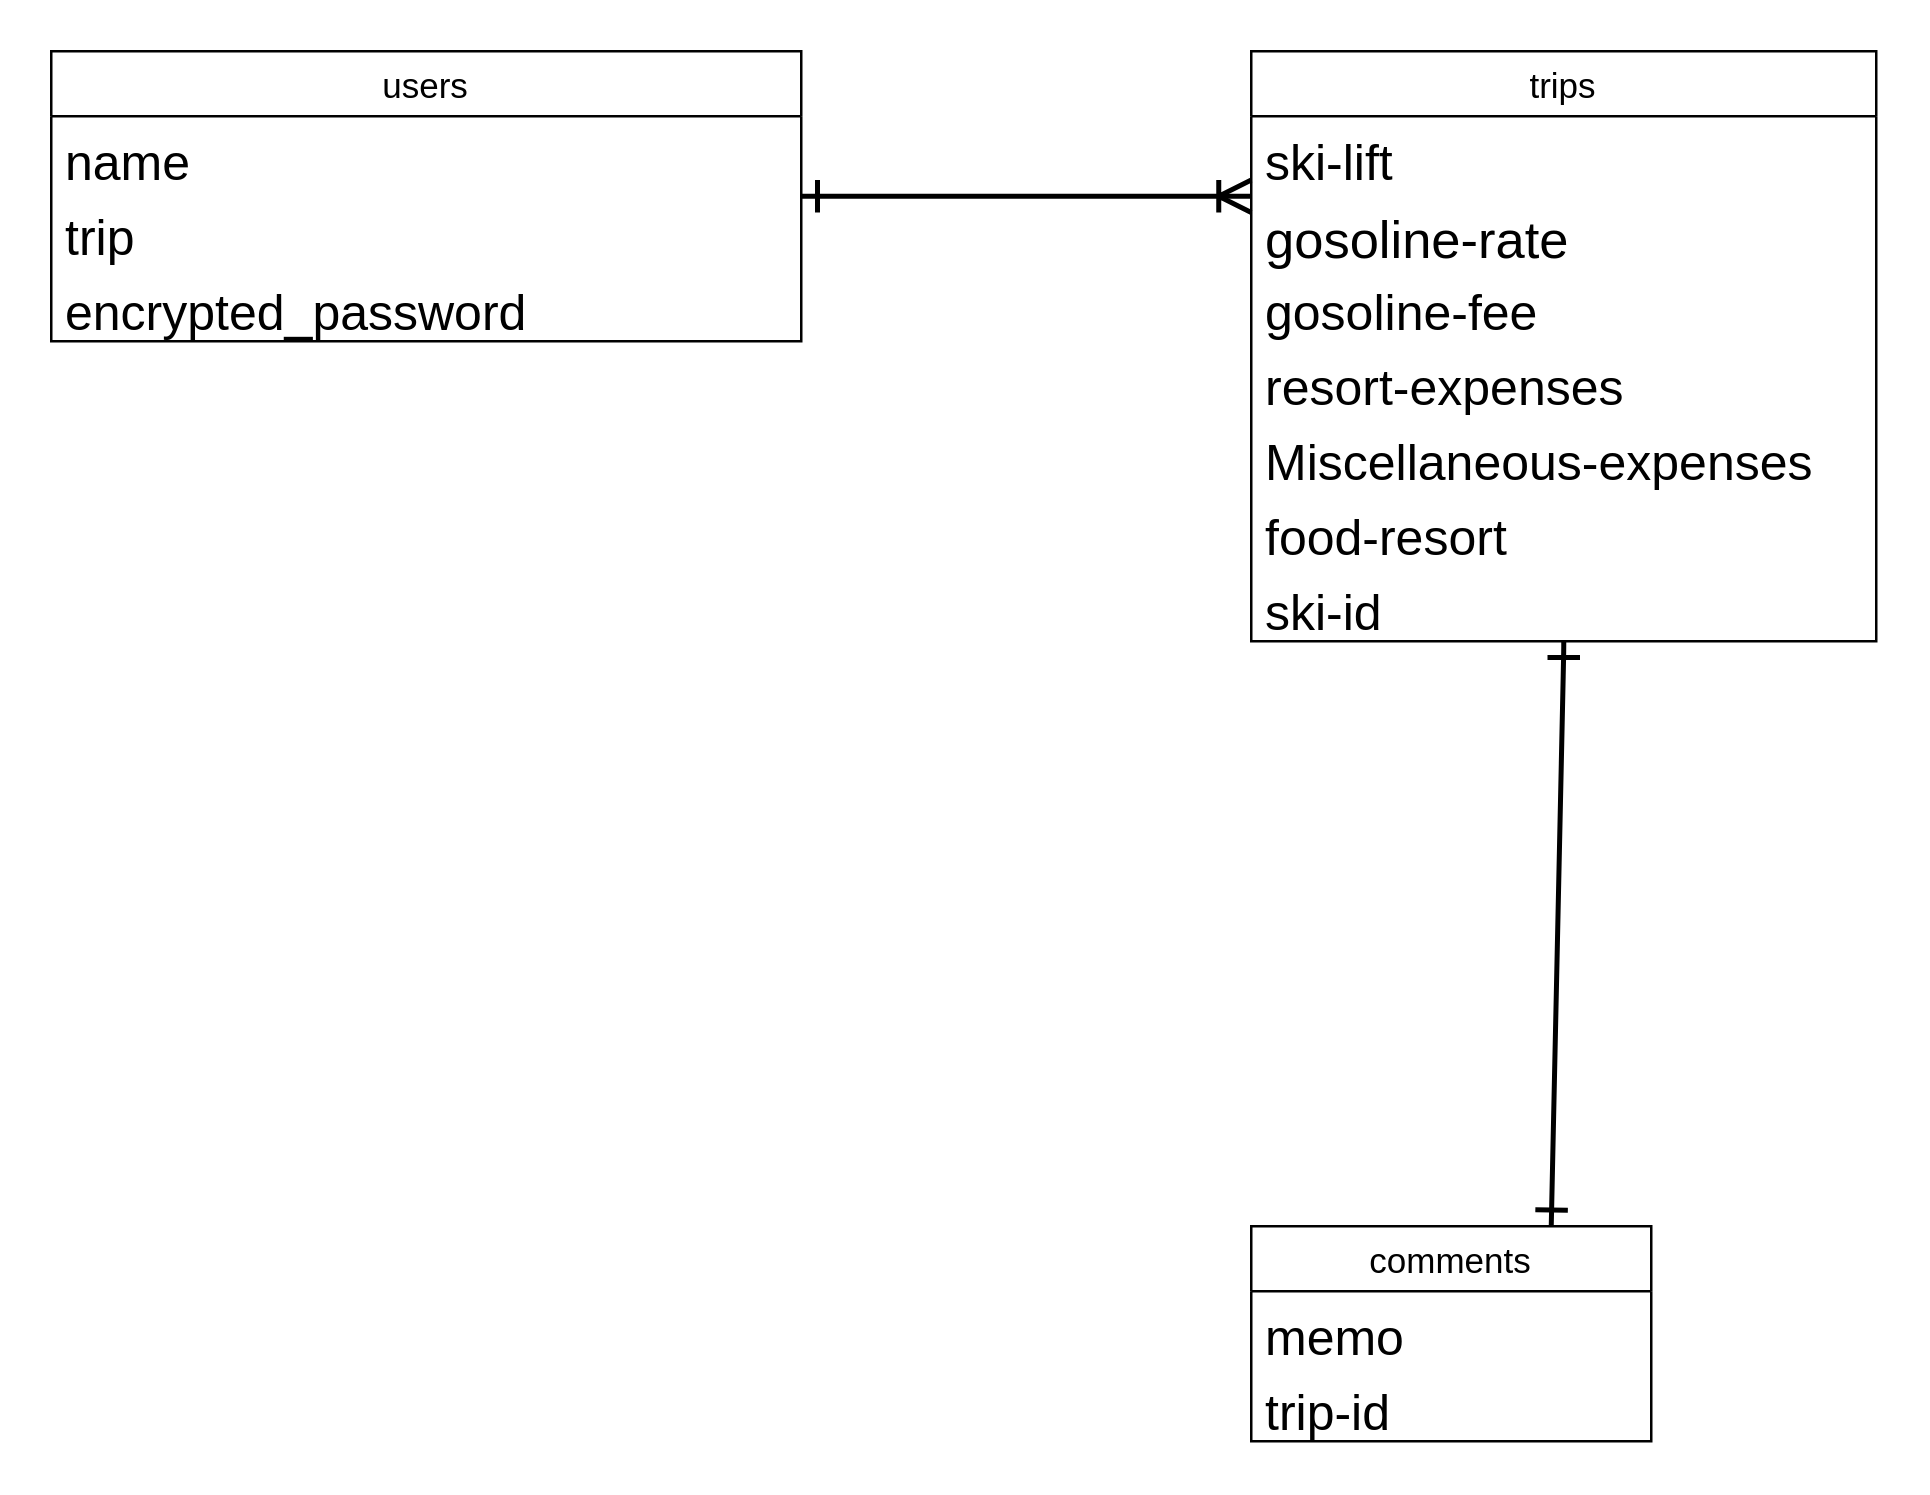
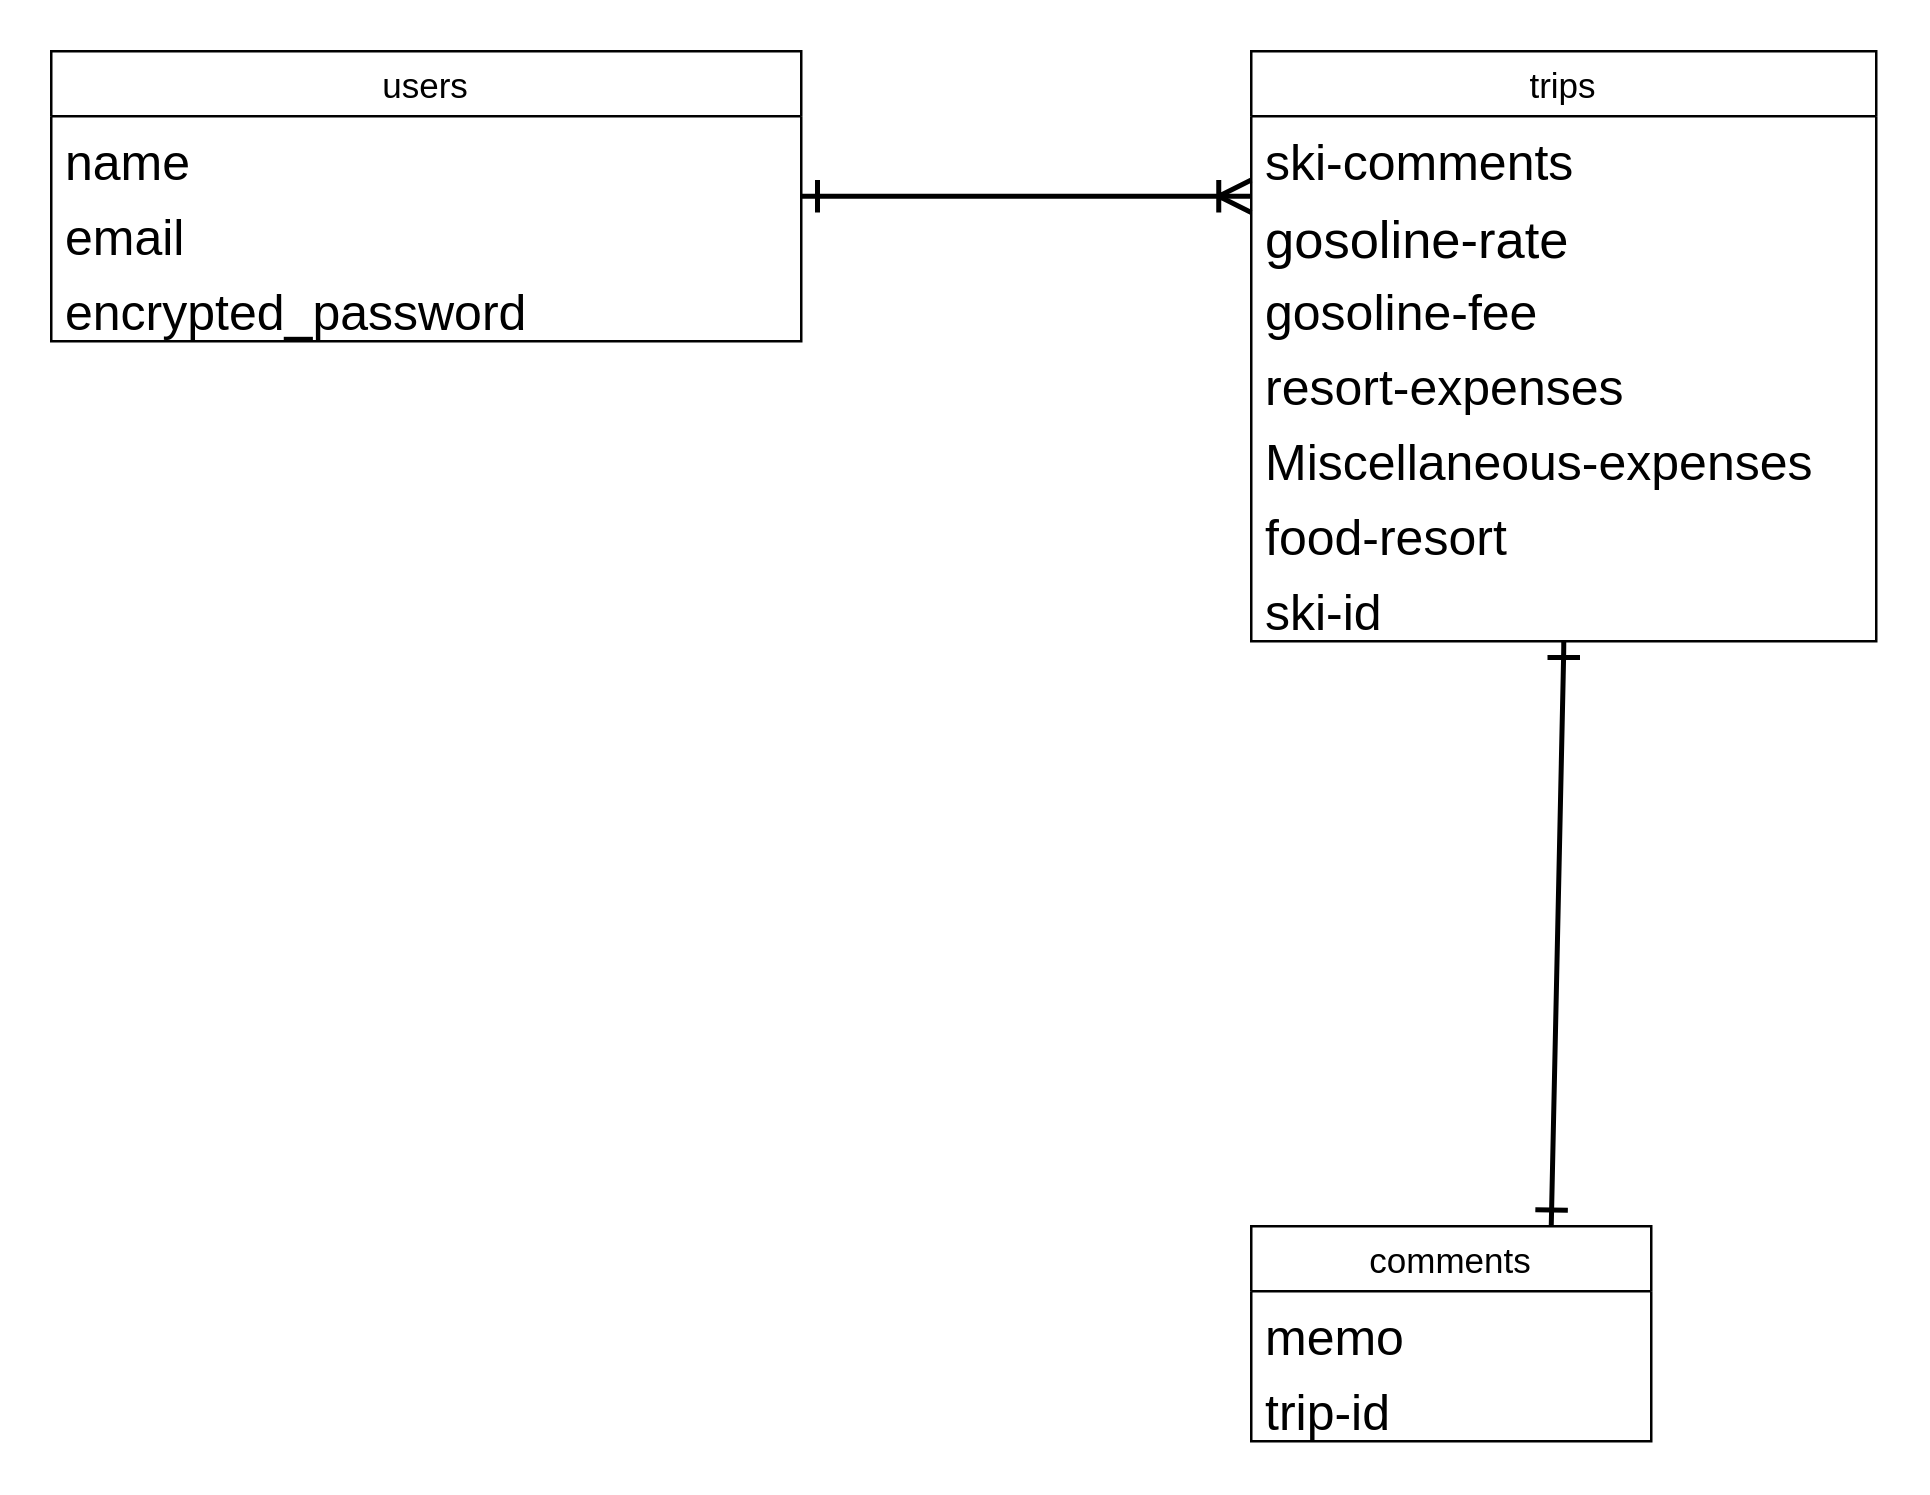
(1358, 163) -> (1427, 163)
(115, 238) -> (122, 238)
